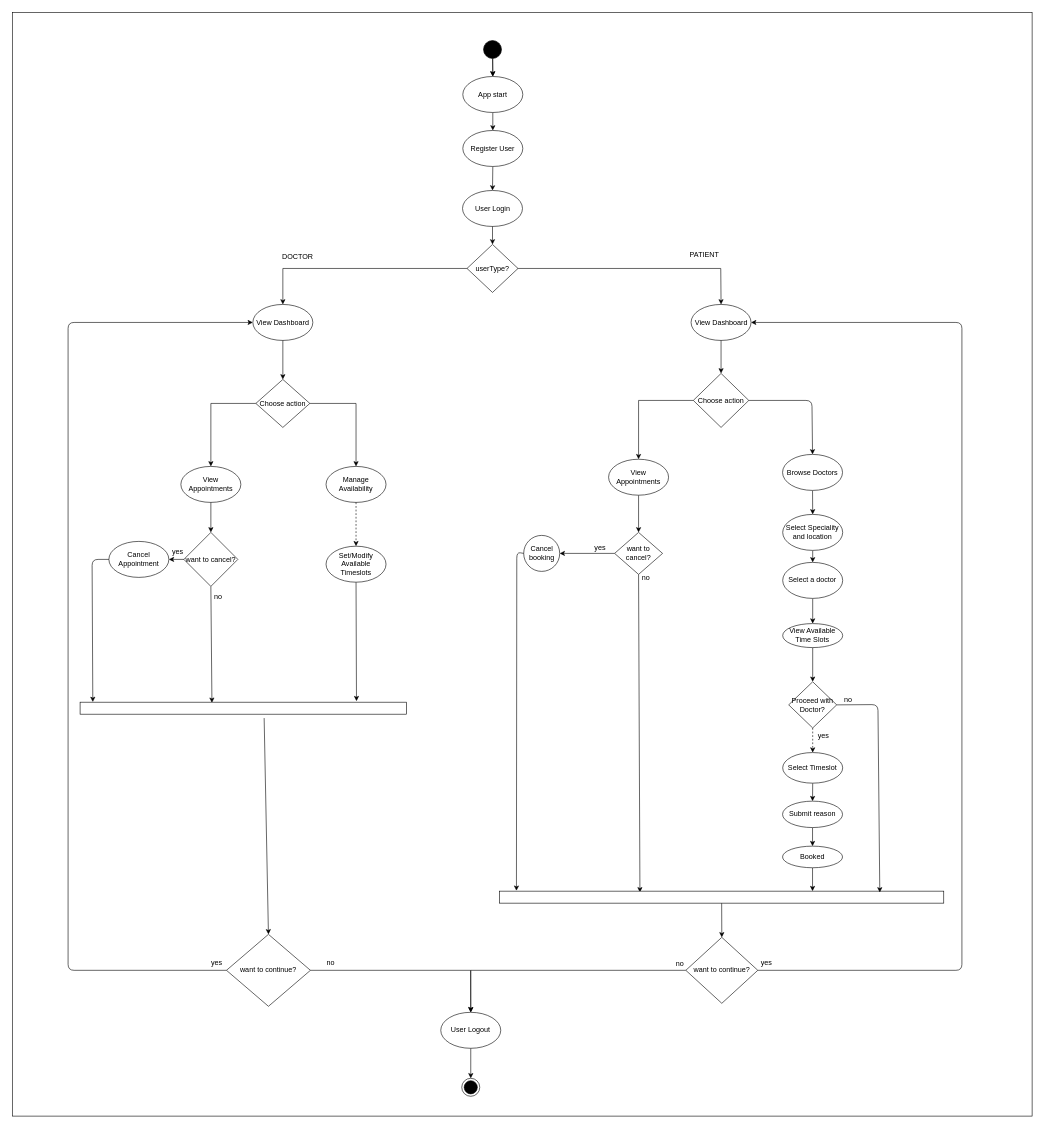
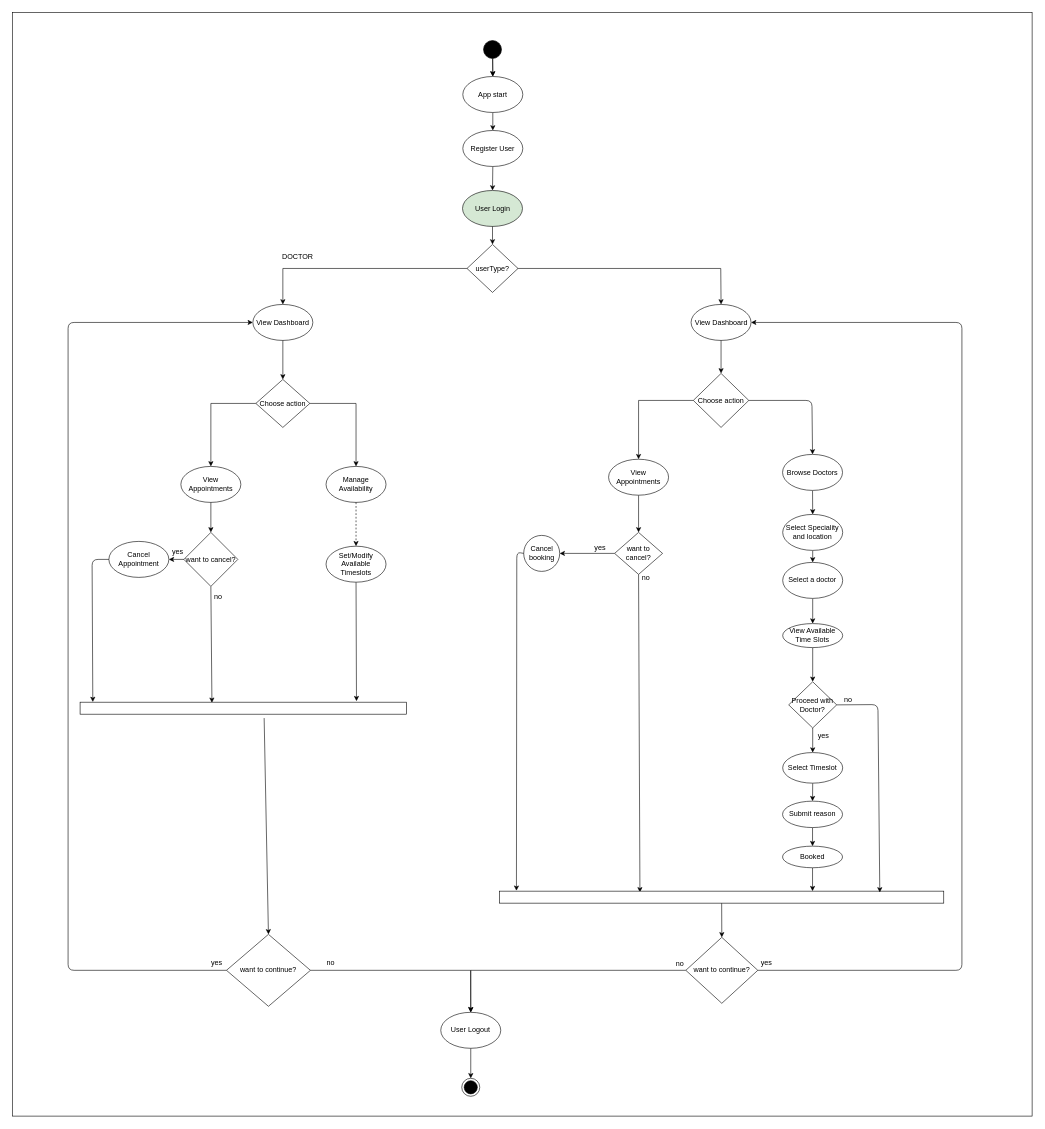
(493, 209) -> (493, 209)
(705, 255) -> none
(813, 737) -> (813, 737)
